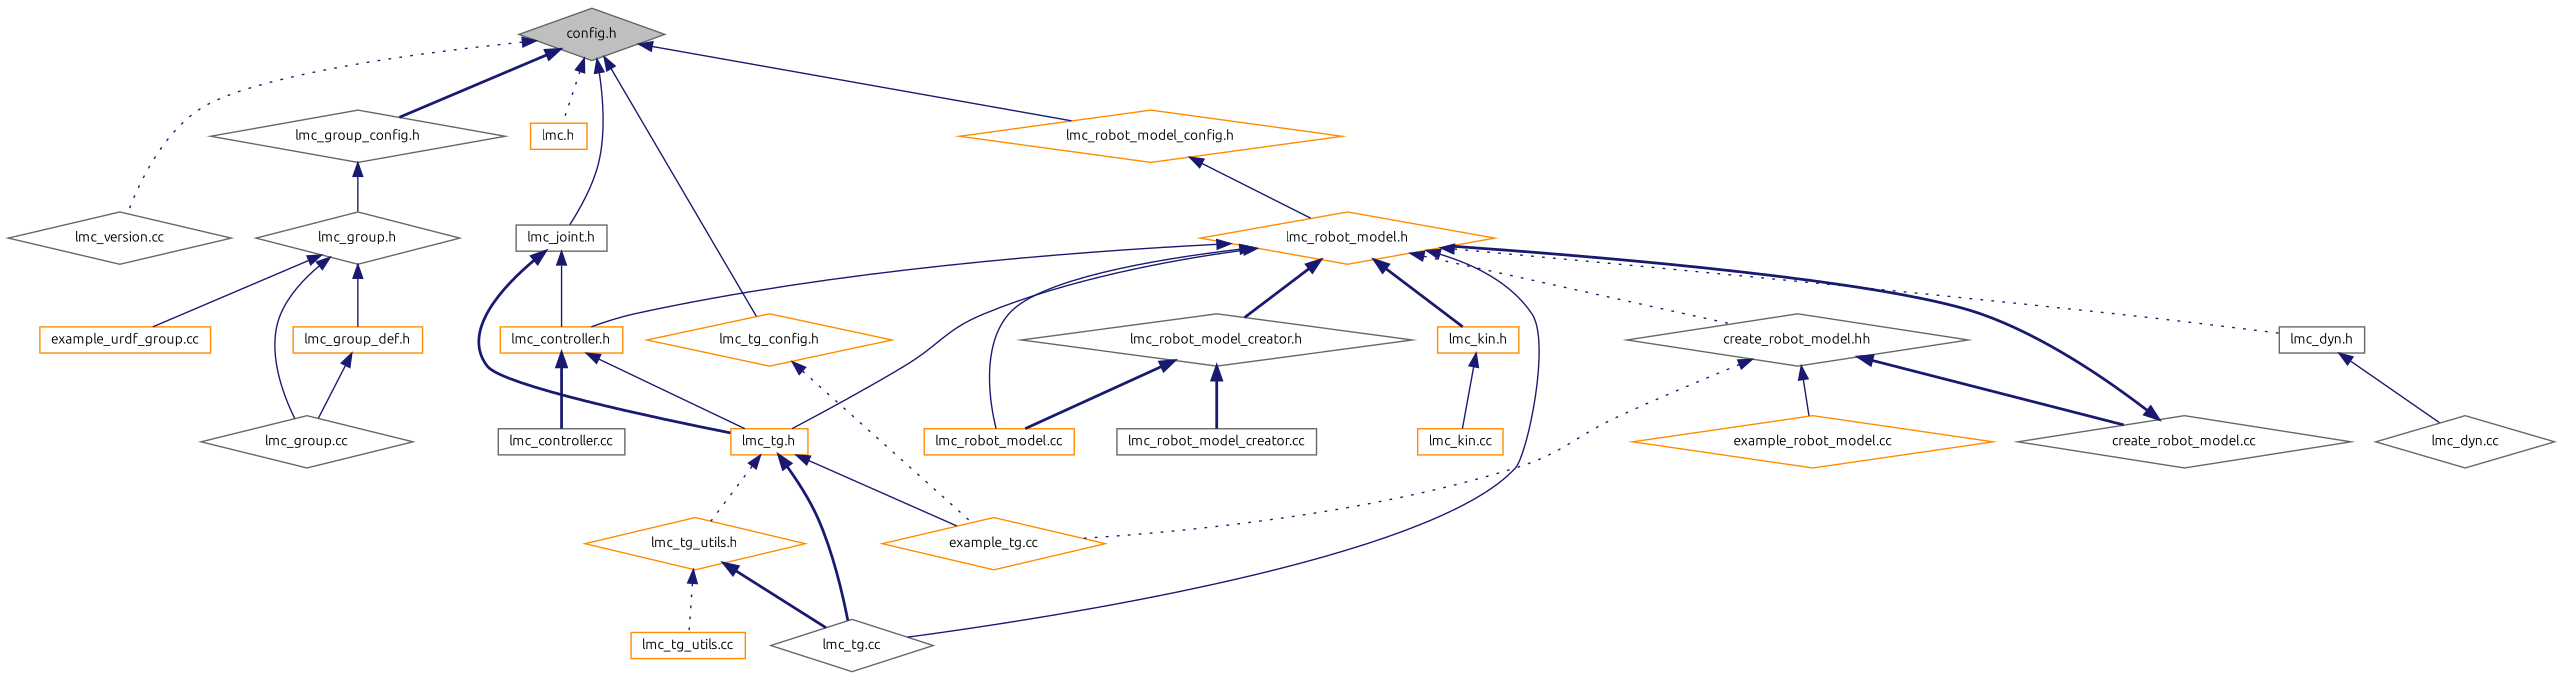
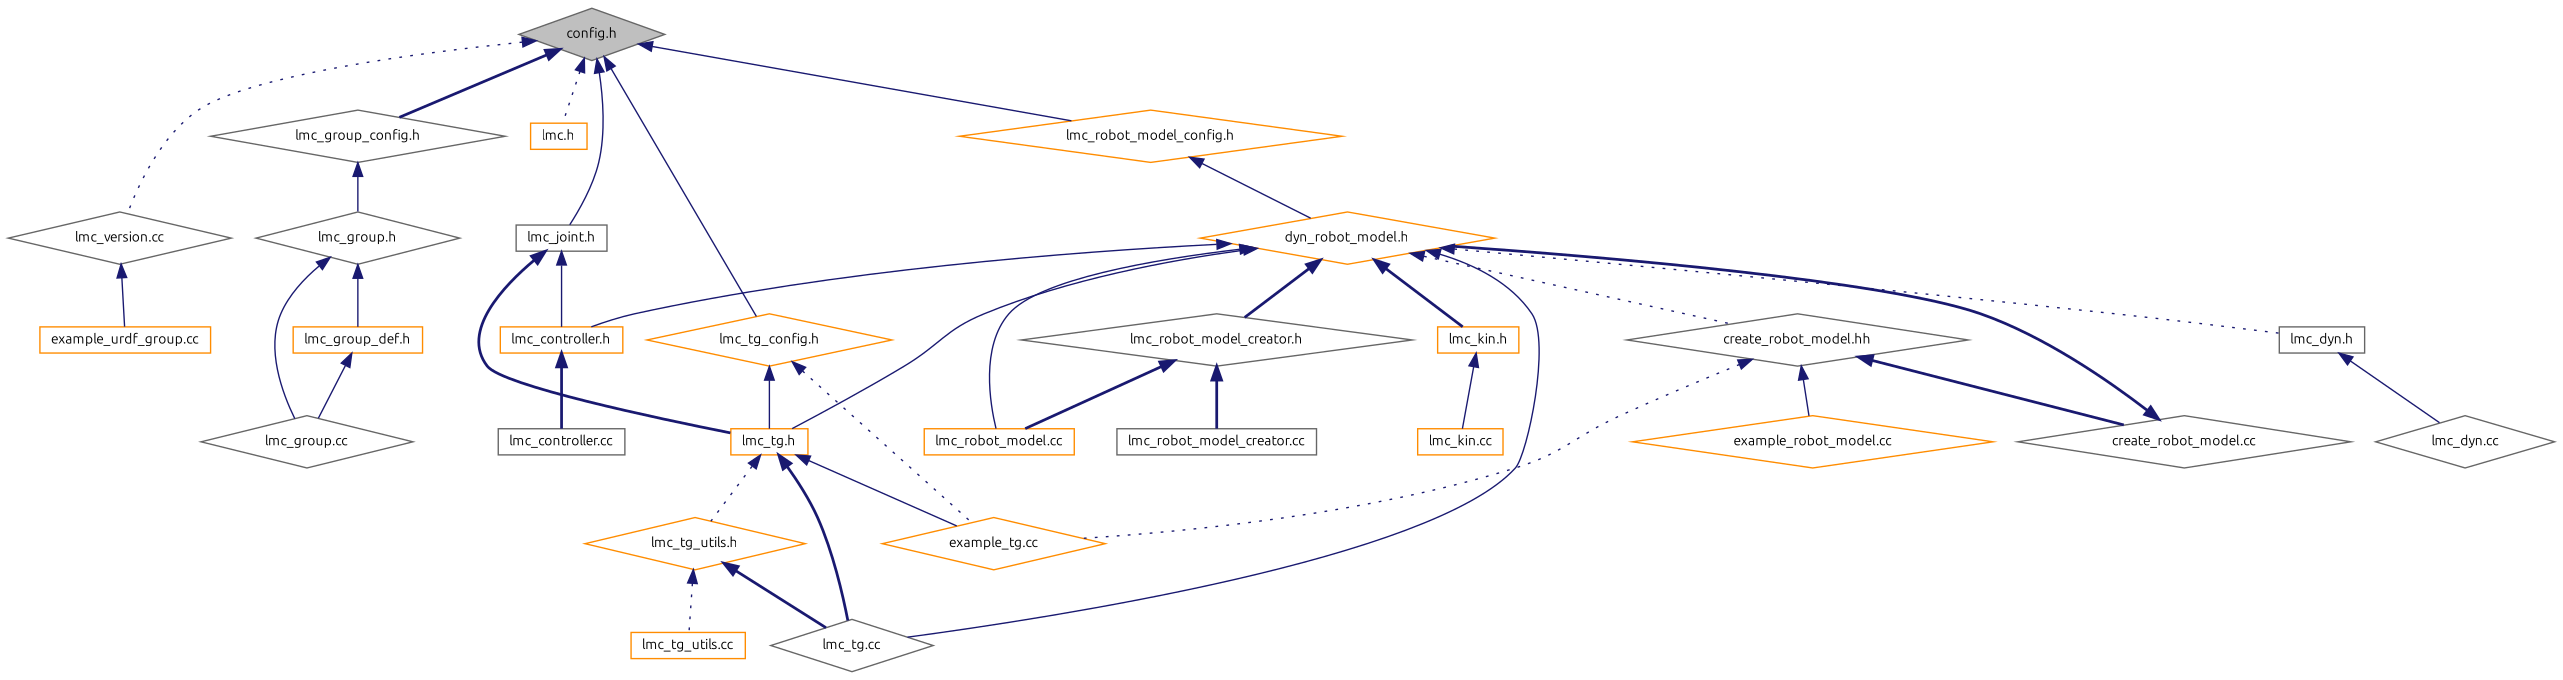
(1347, 238) -> (1347, 238)
(231, 294) -> (123, 302)
(672, 394) -> (769, 404)
